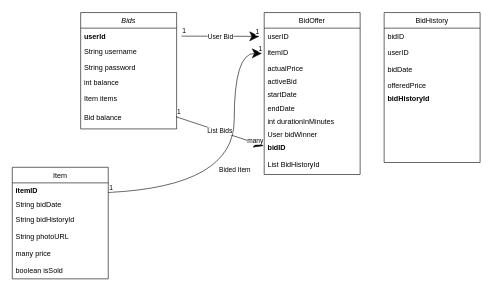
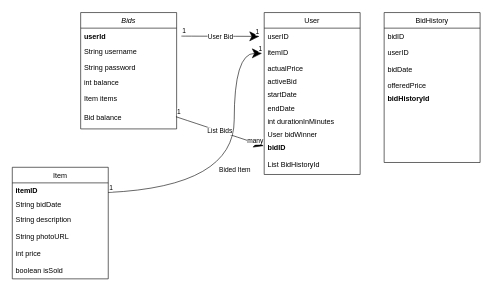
(312, 20) -> (312, 20)
(50, 220) -> (48, 220)
(34, 253) -> (31, 253)
